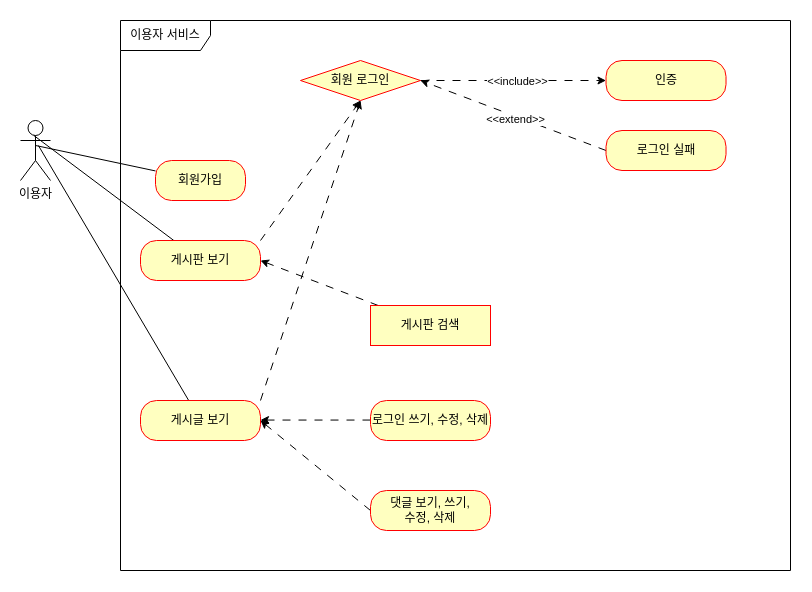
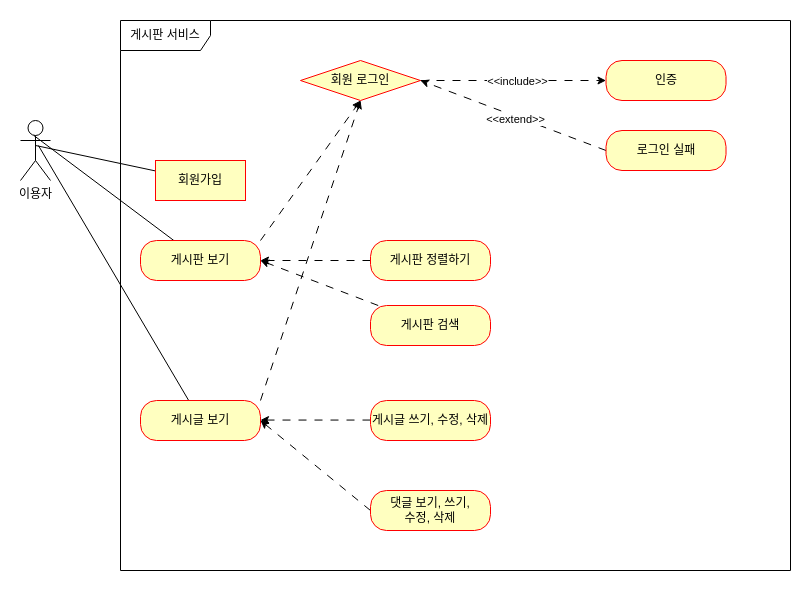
(166, 36) -> (166, 36)
(201, 181) -> (201, 181)
none -> (345, 261)
none -> (431, 261)
(431, 326) -> (431, 326)
(431, 421) -> (431, 421)
